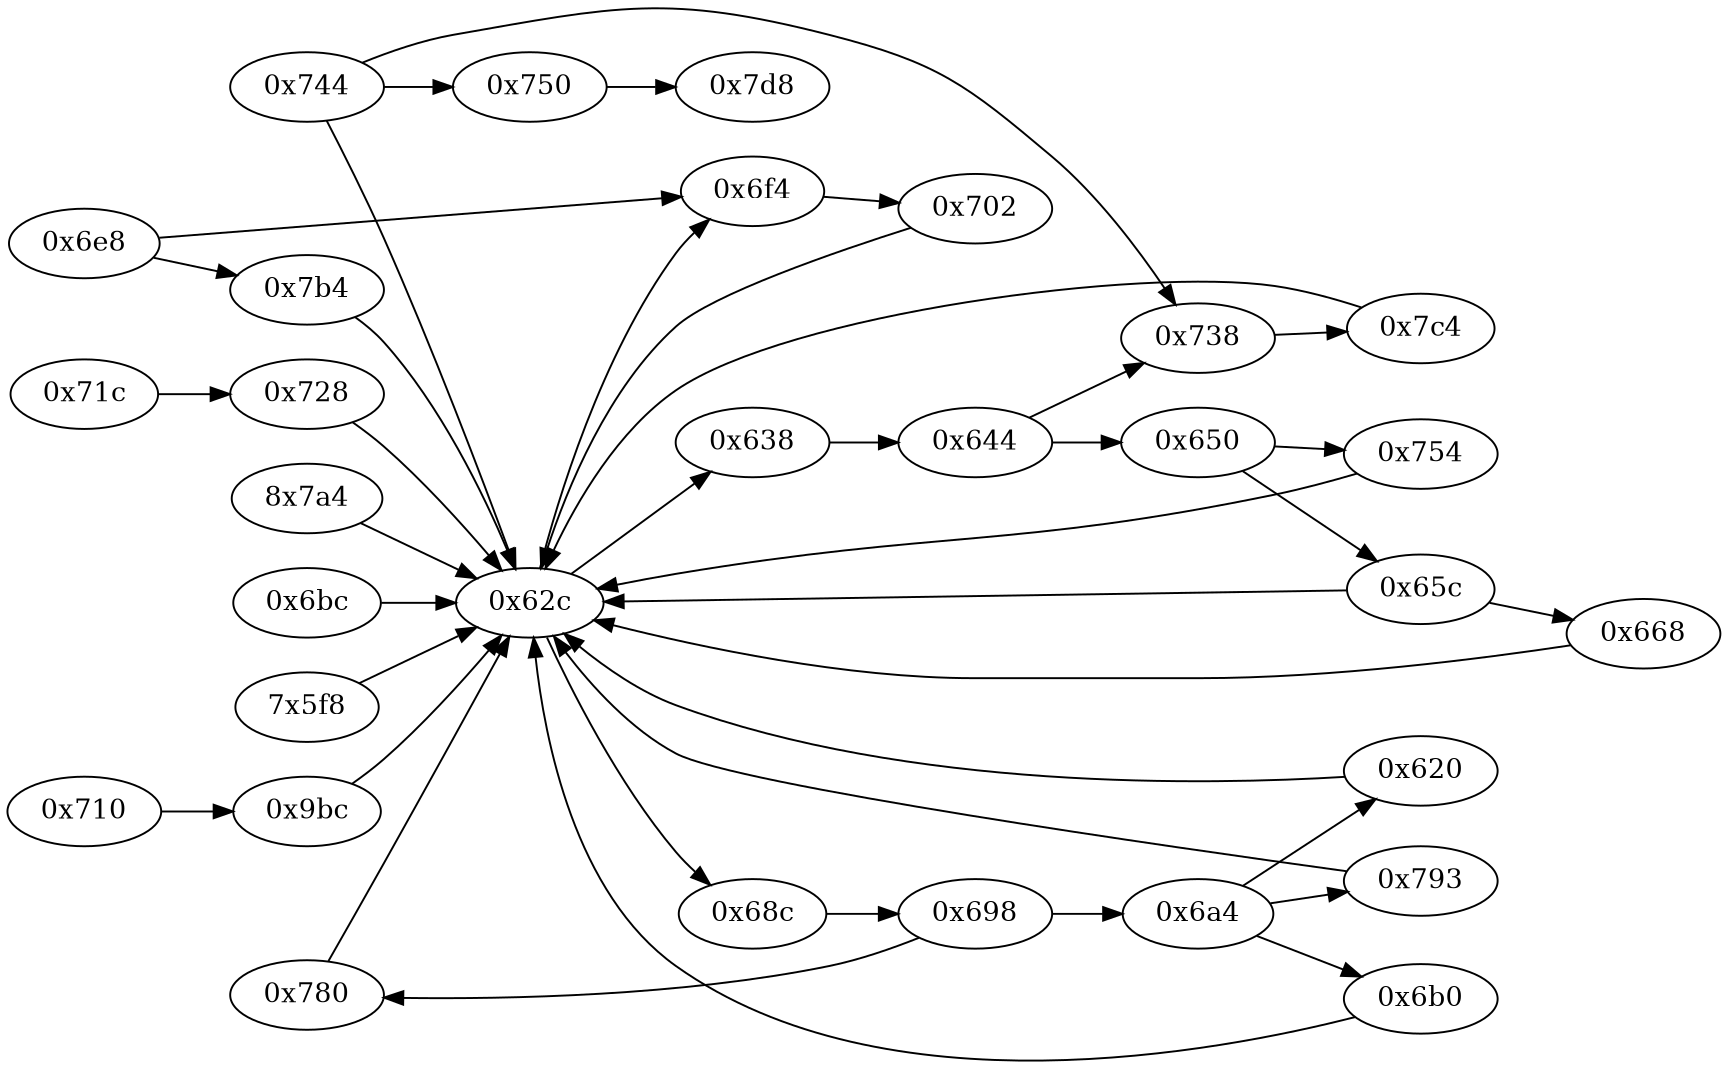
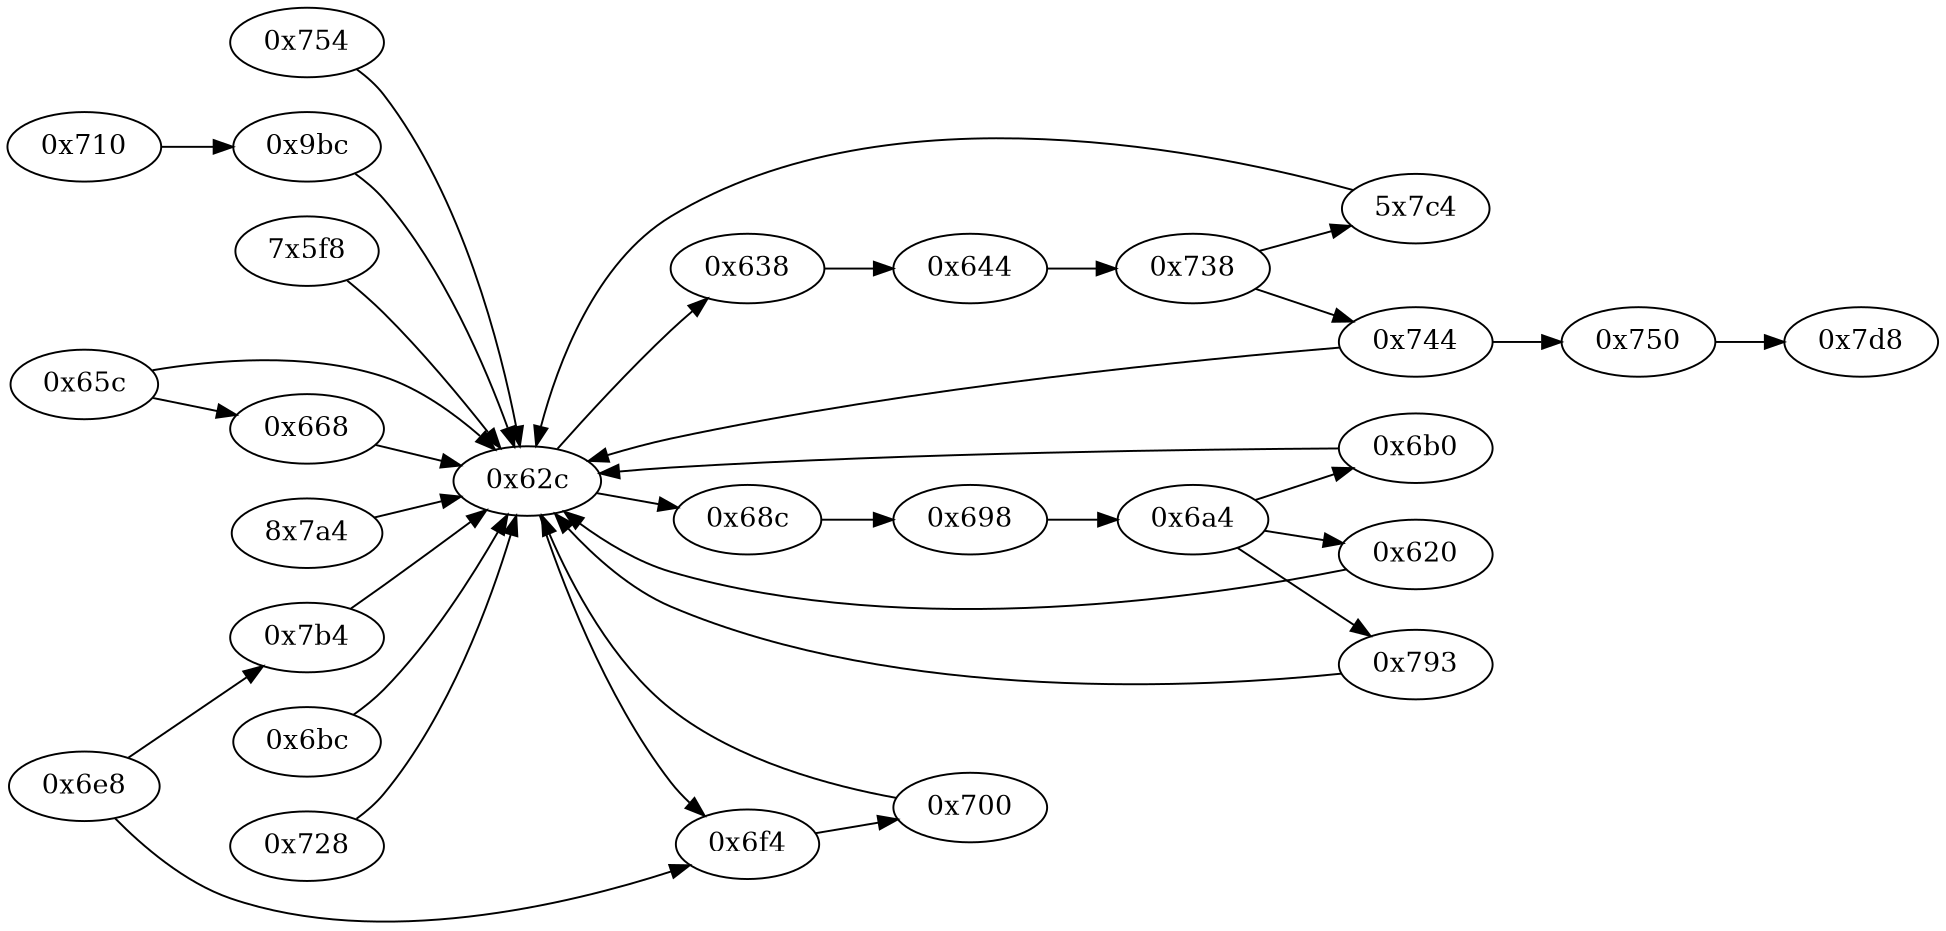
(808, 30) -> (1295, 302)
(975, 209) -> (970, 808)
(1421, 328) -> (1416, 209)
(84, 394) -> none
(1198, 442) -> none
(307, 995) -> none
